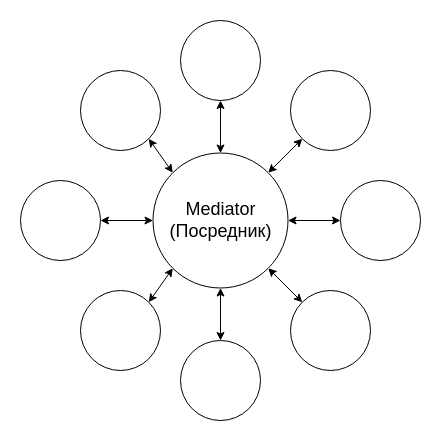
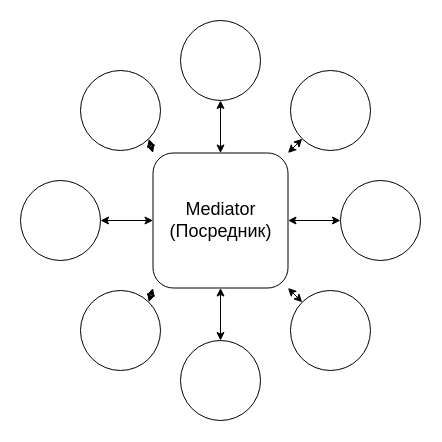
(221, 221) -> (221, 221)
